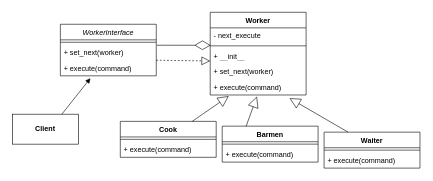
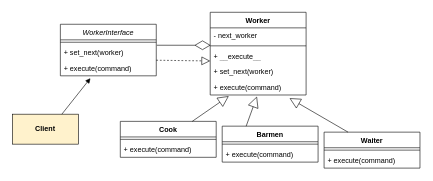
(241, 36) -> (239, 36)
(231, 57) -> (239, 57)
(45, 129) -> (45, 129)
